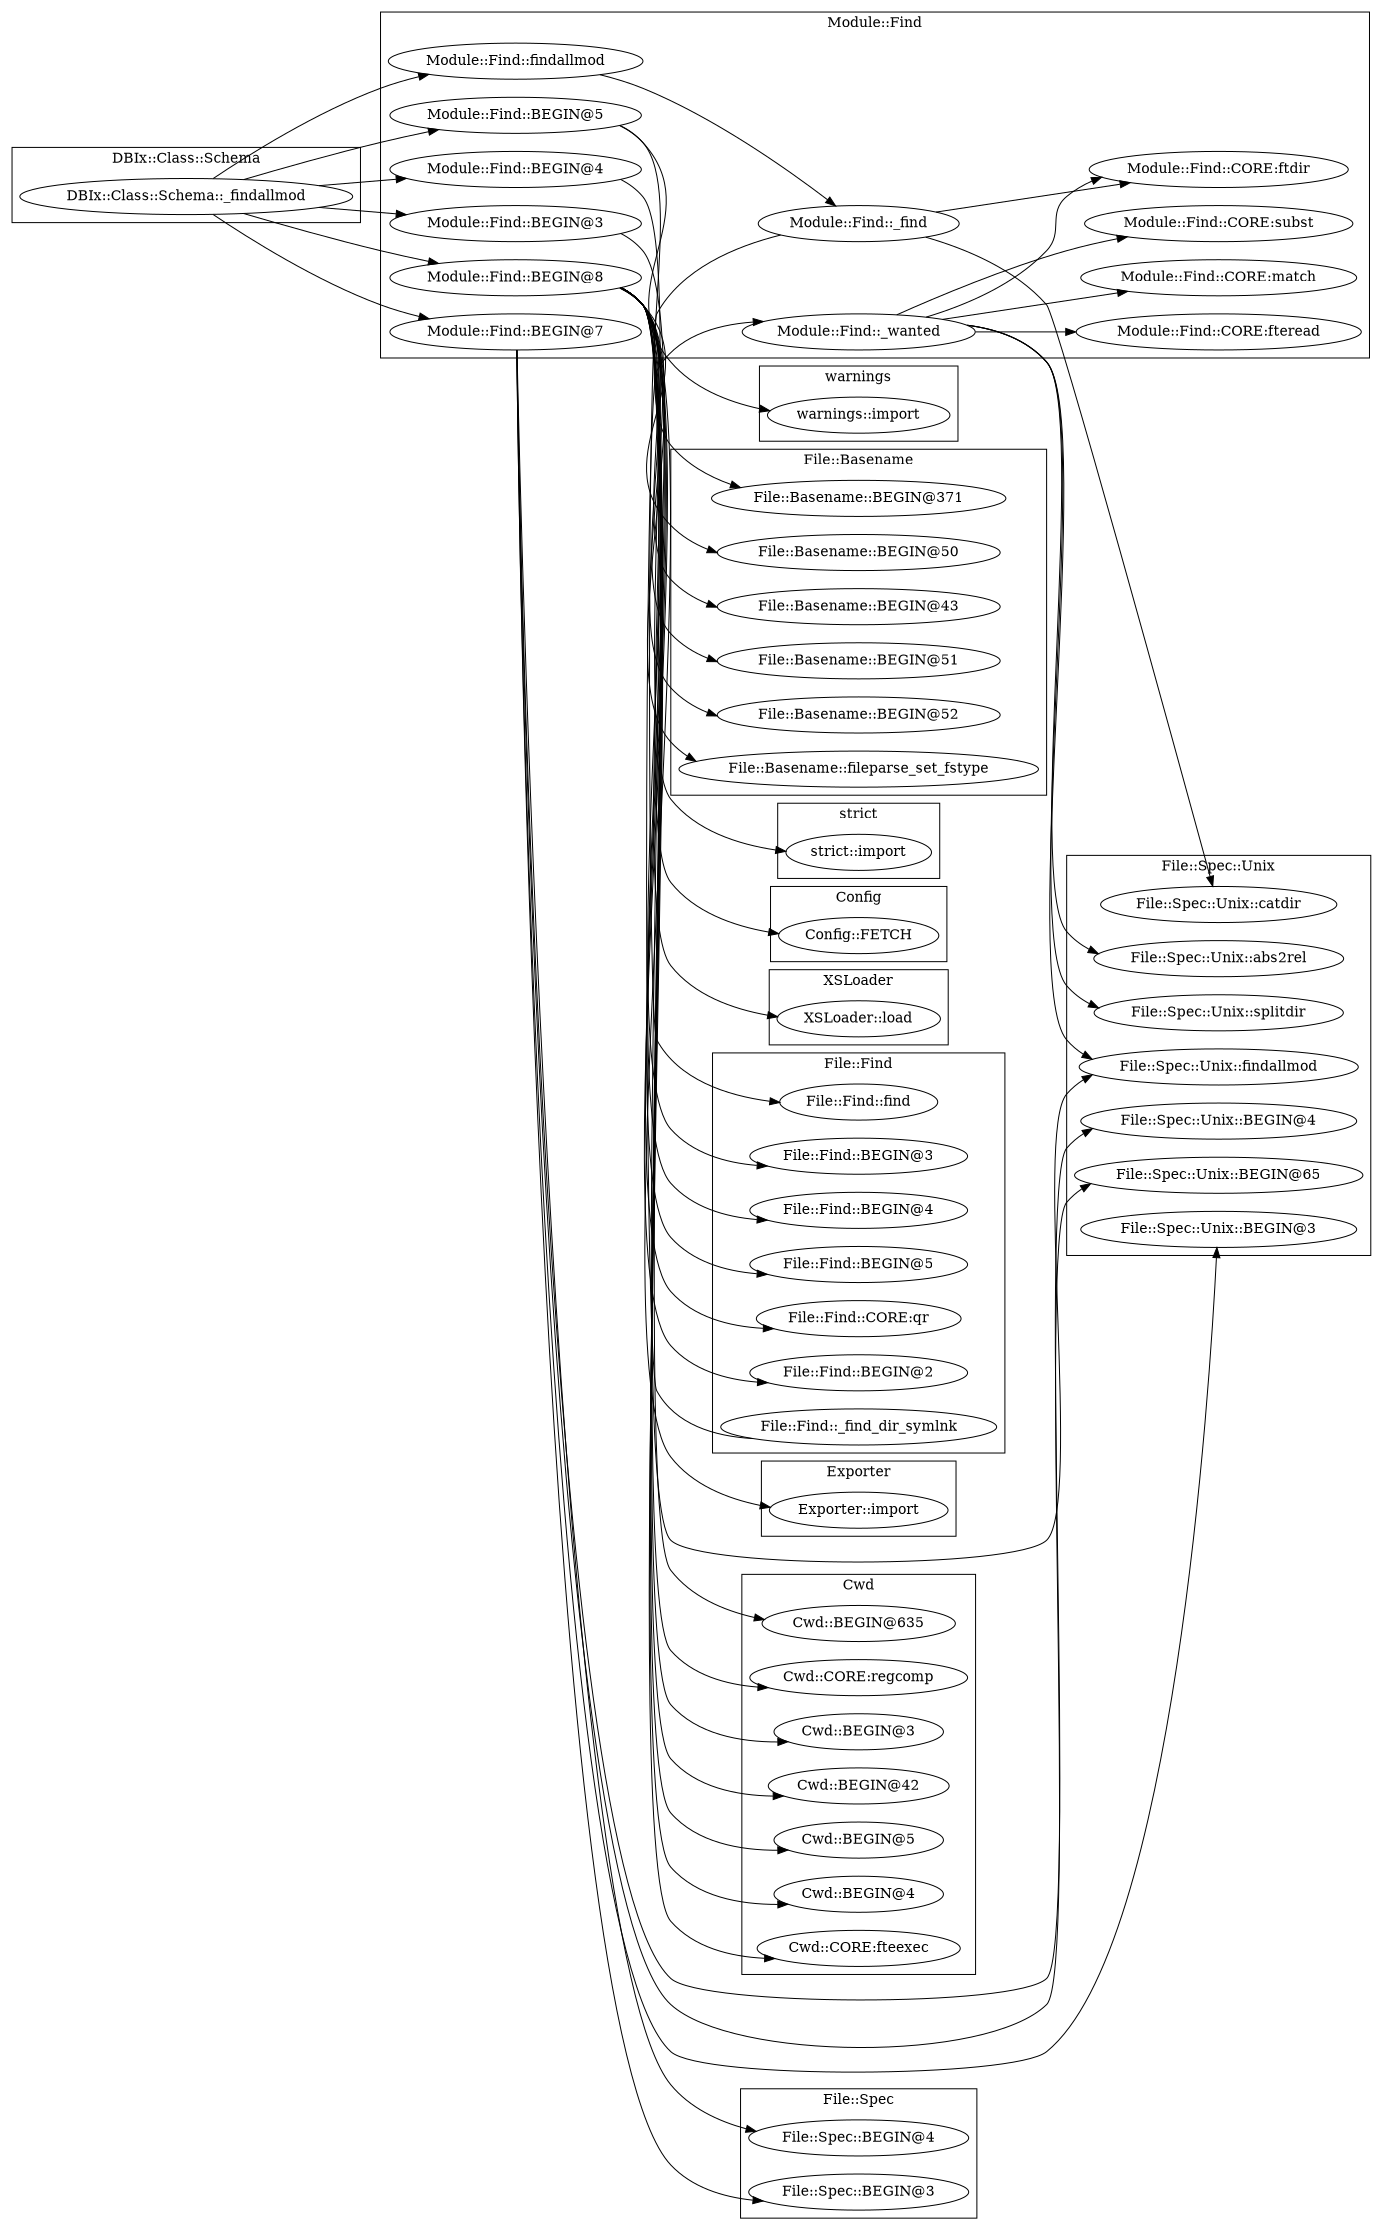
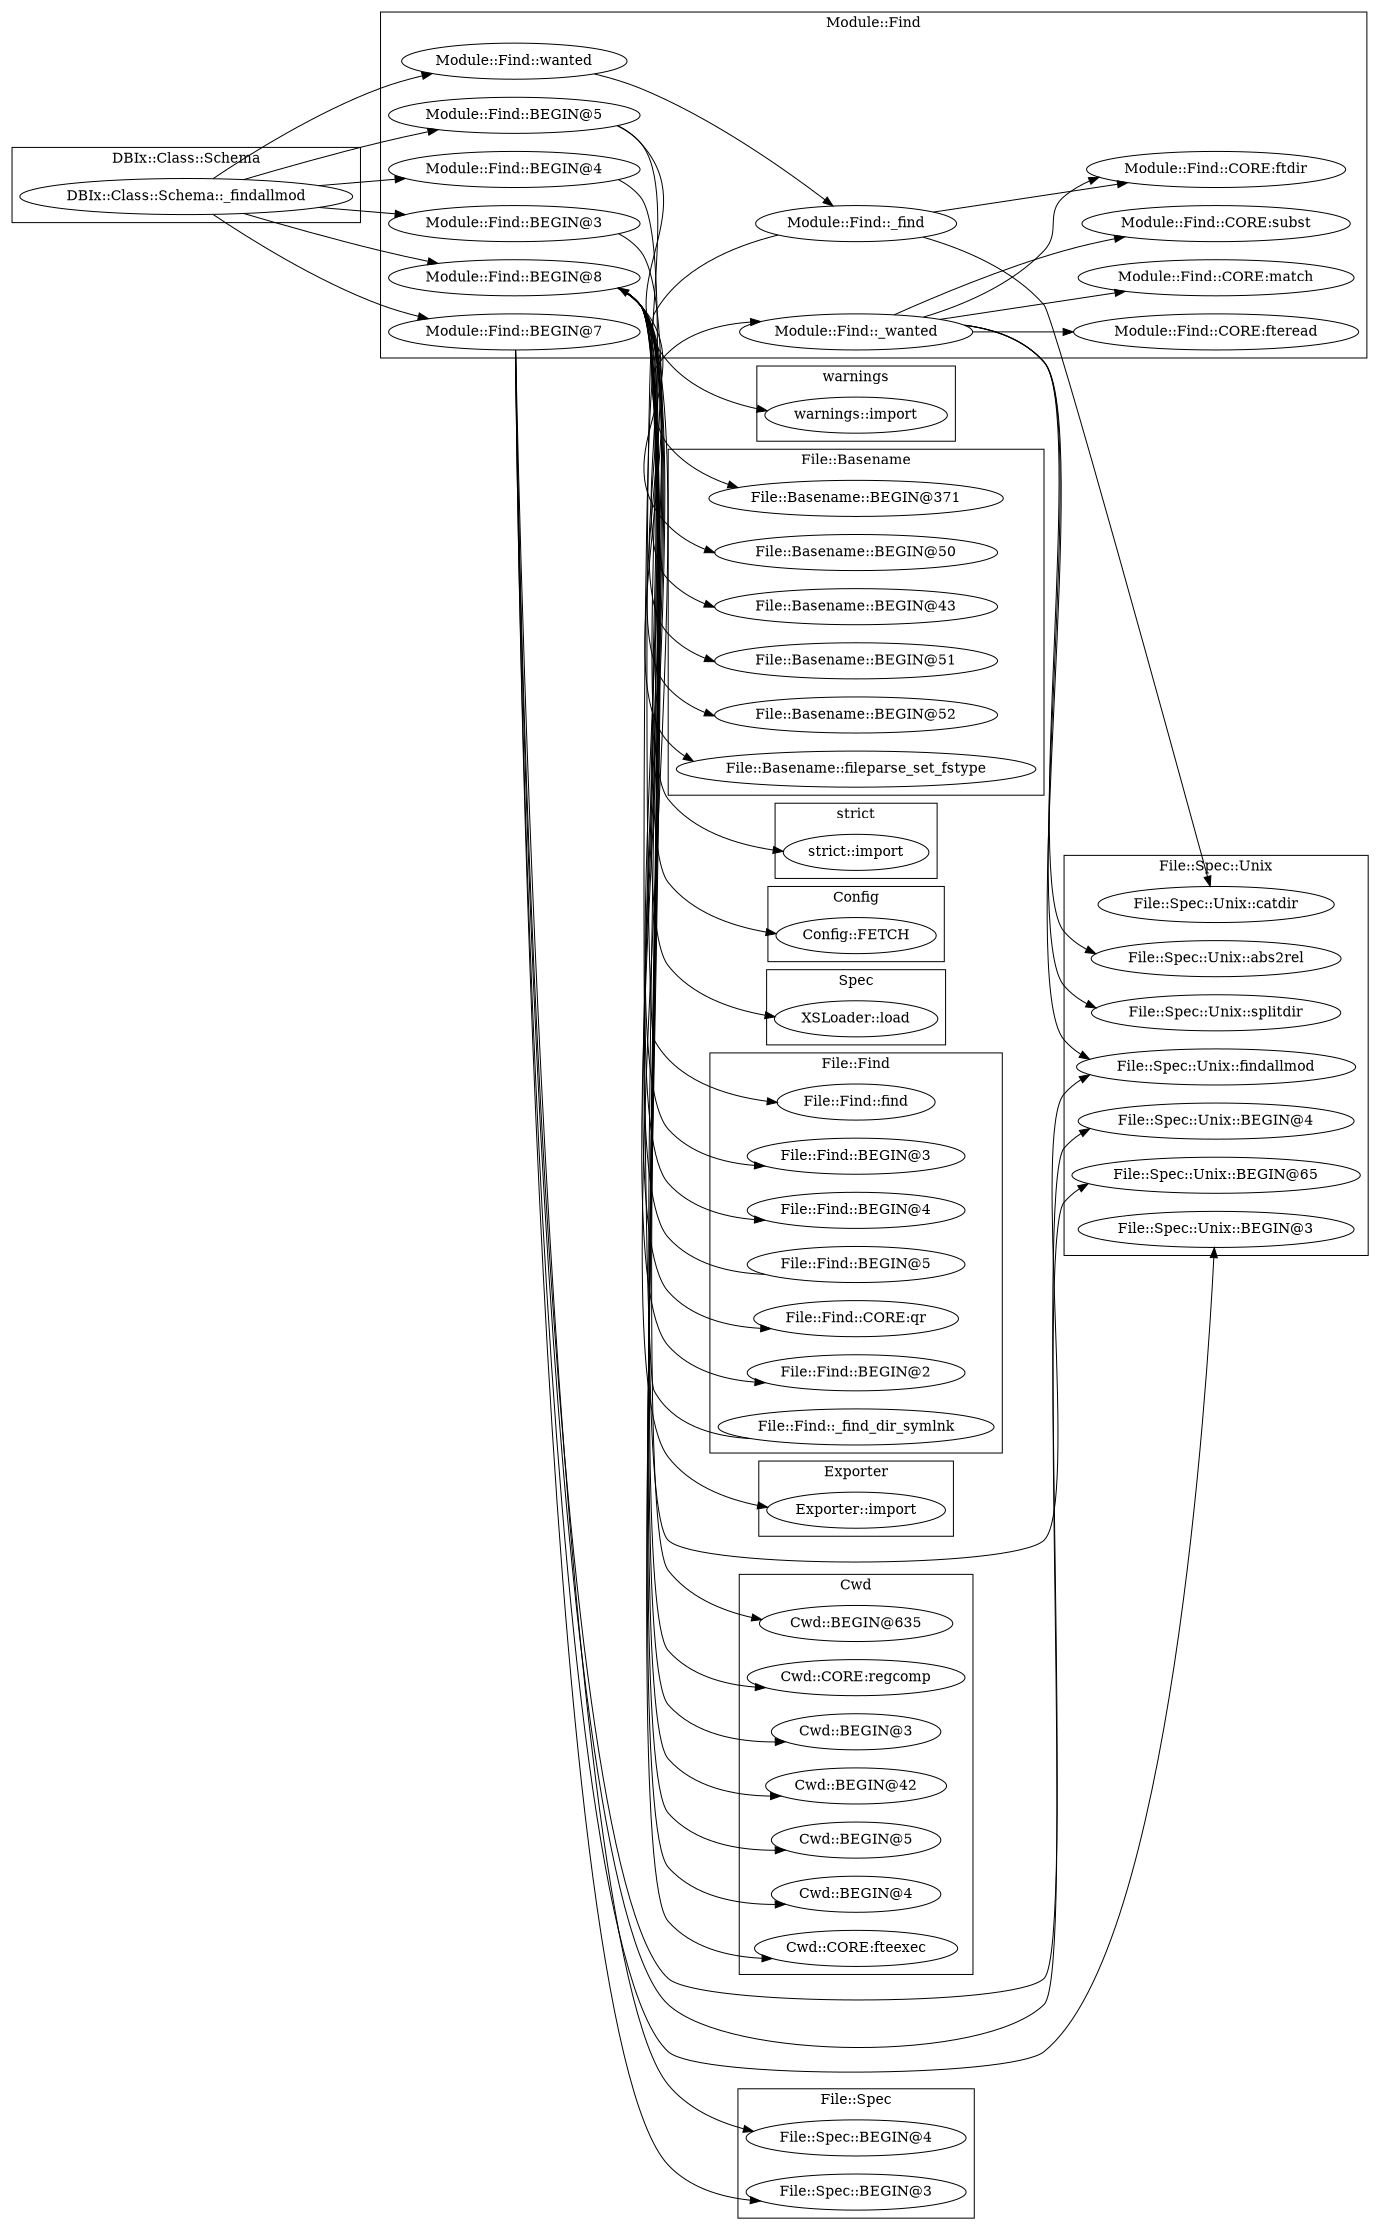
(516, 61) -> (514, 61)
(654, 805) -> (651, 816)
(859, 981) -> (856, 981)
